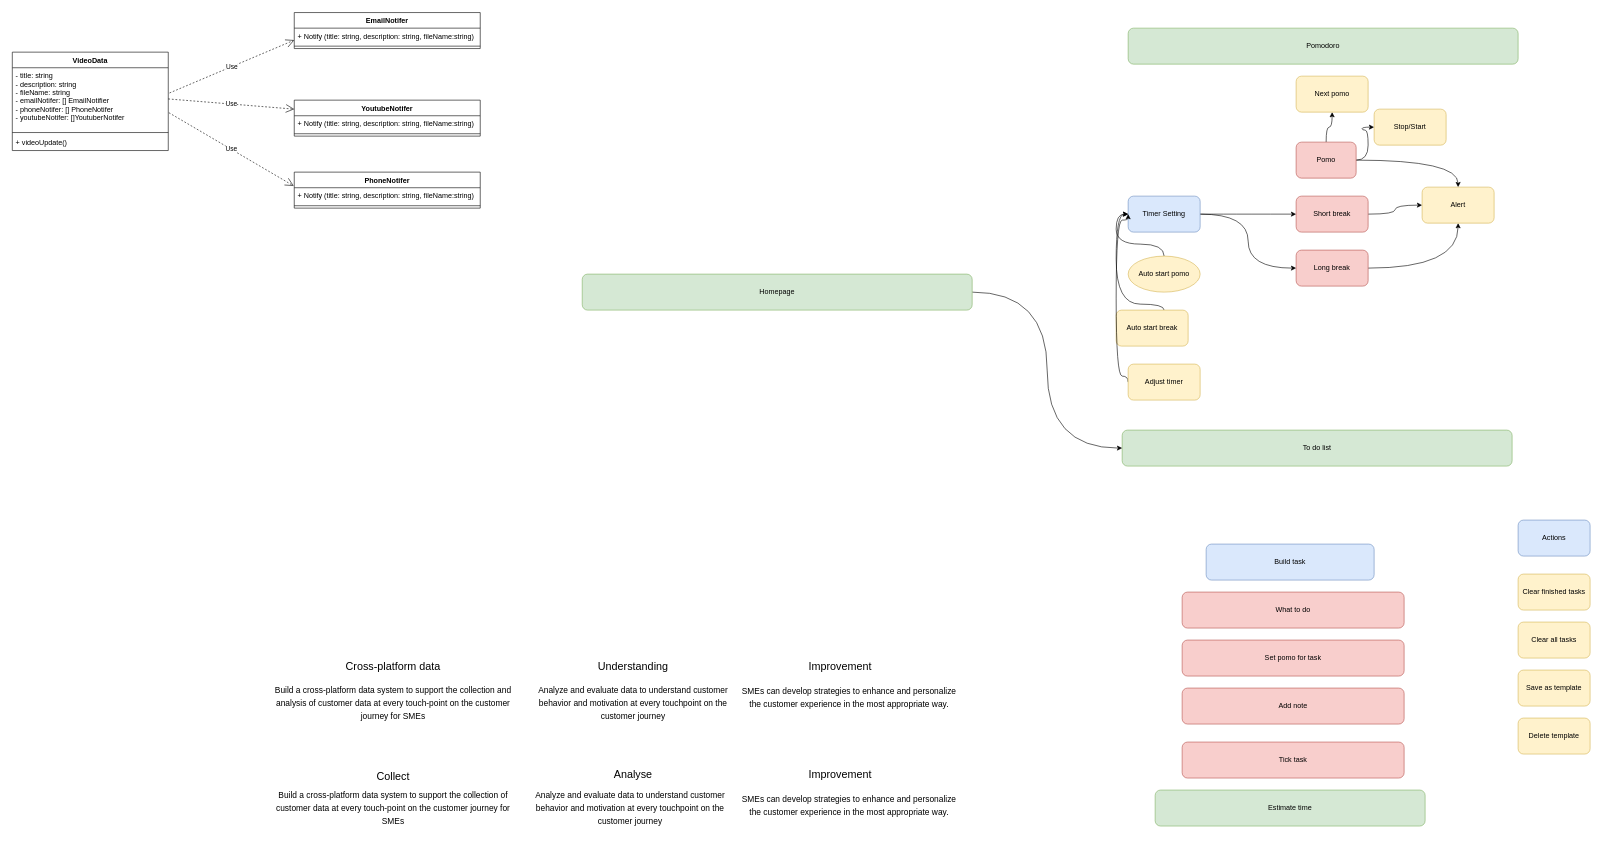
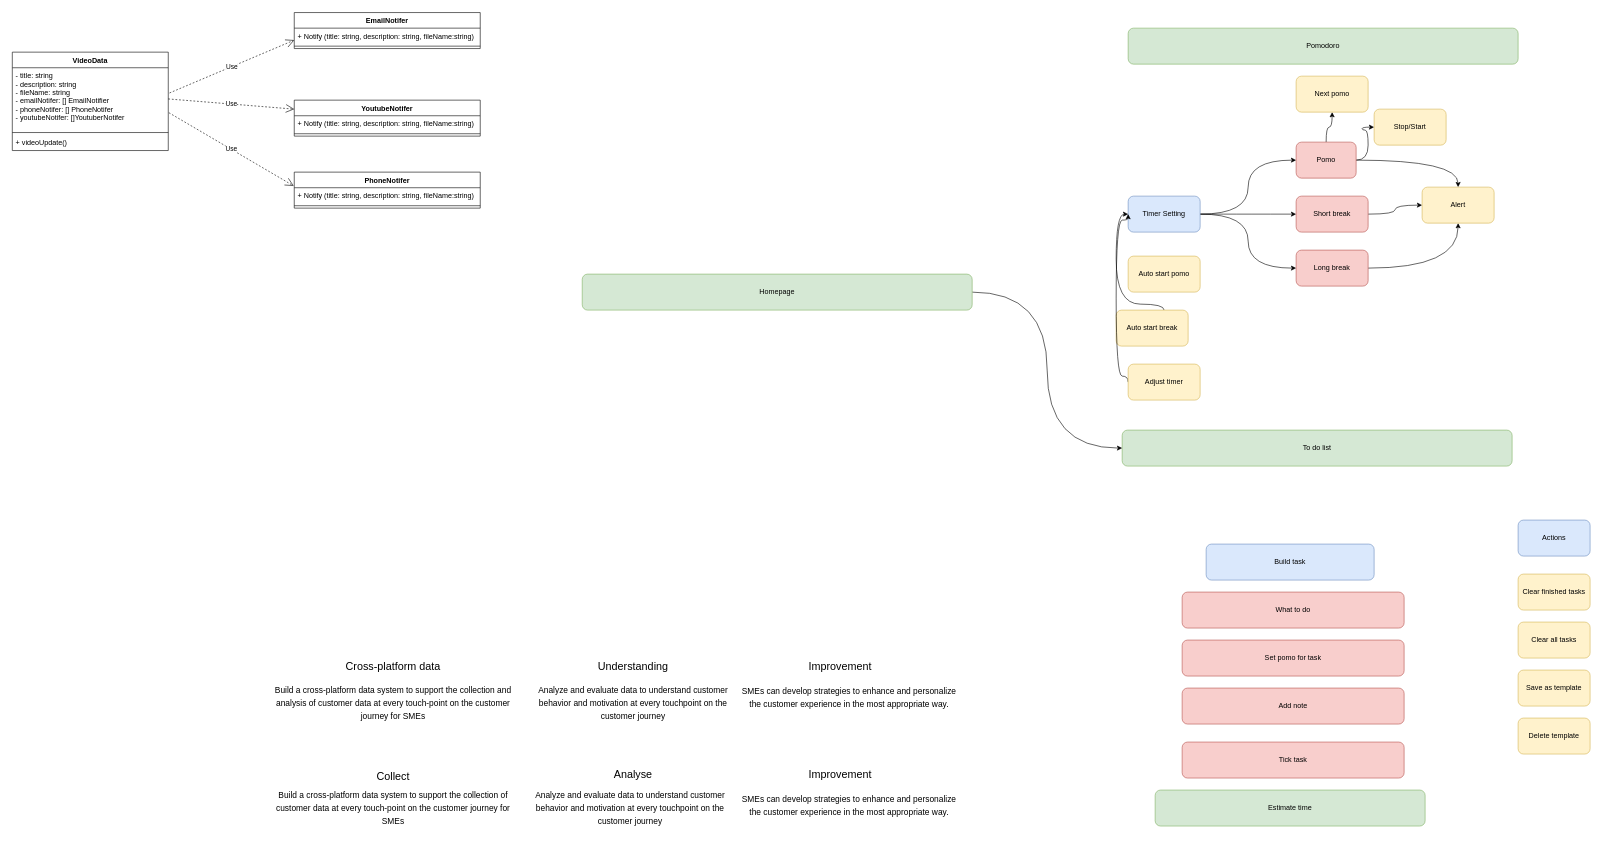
none -> (1260, 166)
(1145, 244) -> none
(1164, 274) -> (1164, 274)
